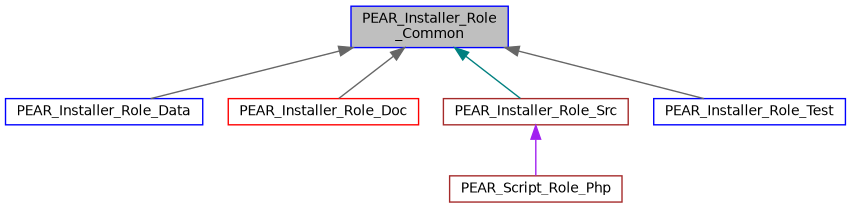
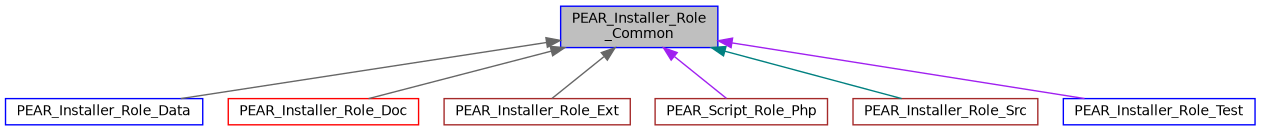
(611, 75) -> (908, 71)
none -> (537, 112)
(536, 158) -> (701, 78)
